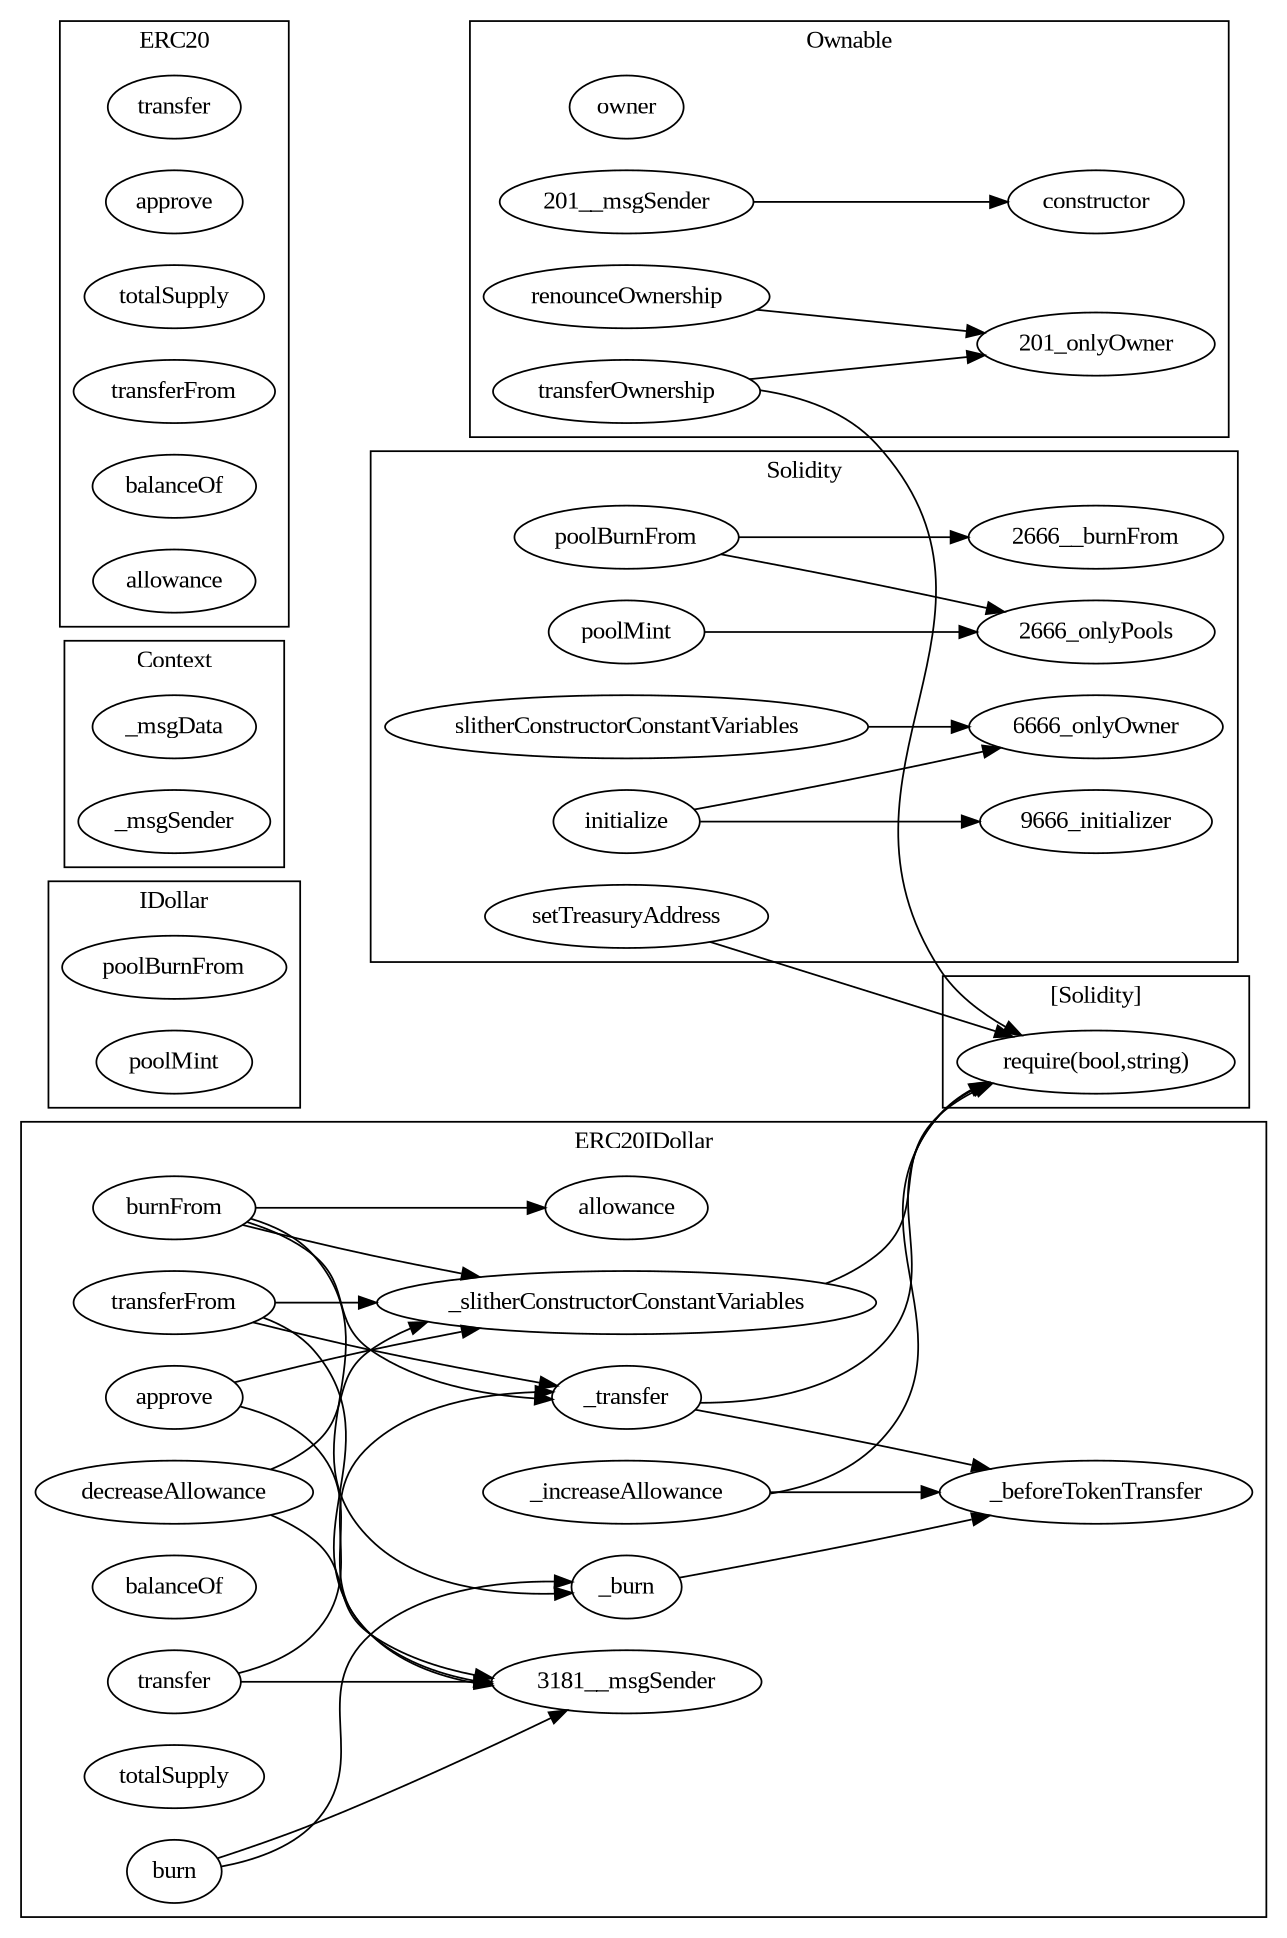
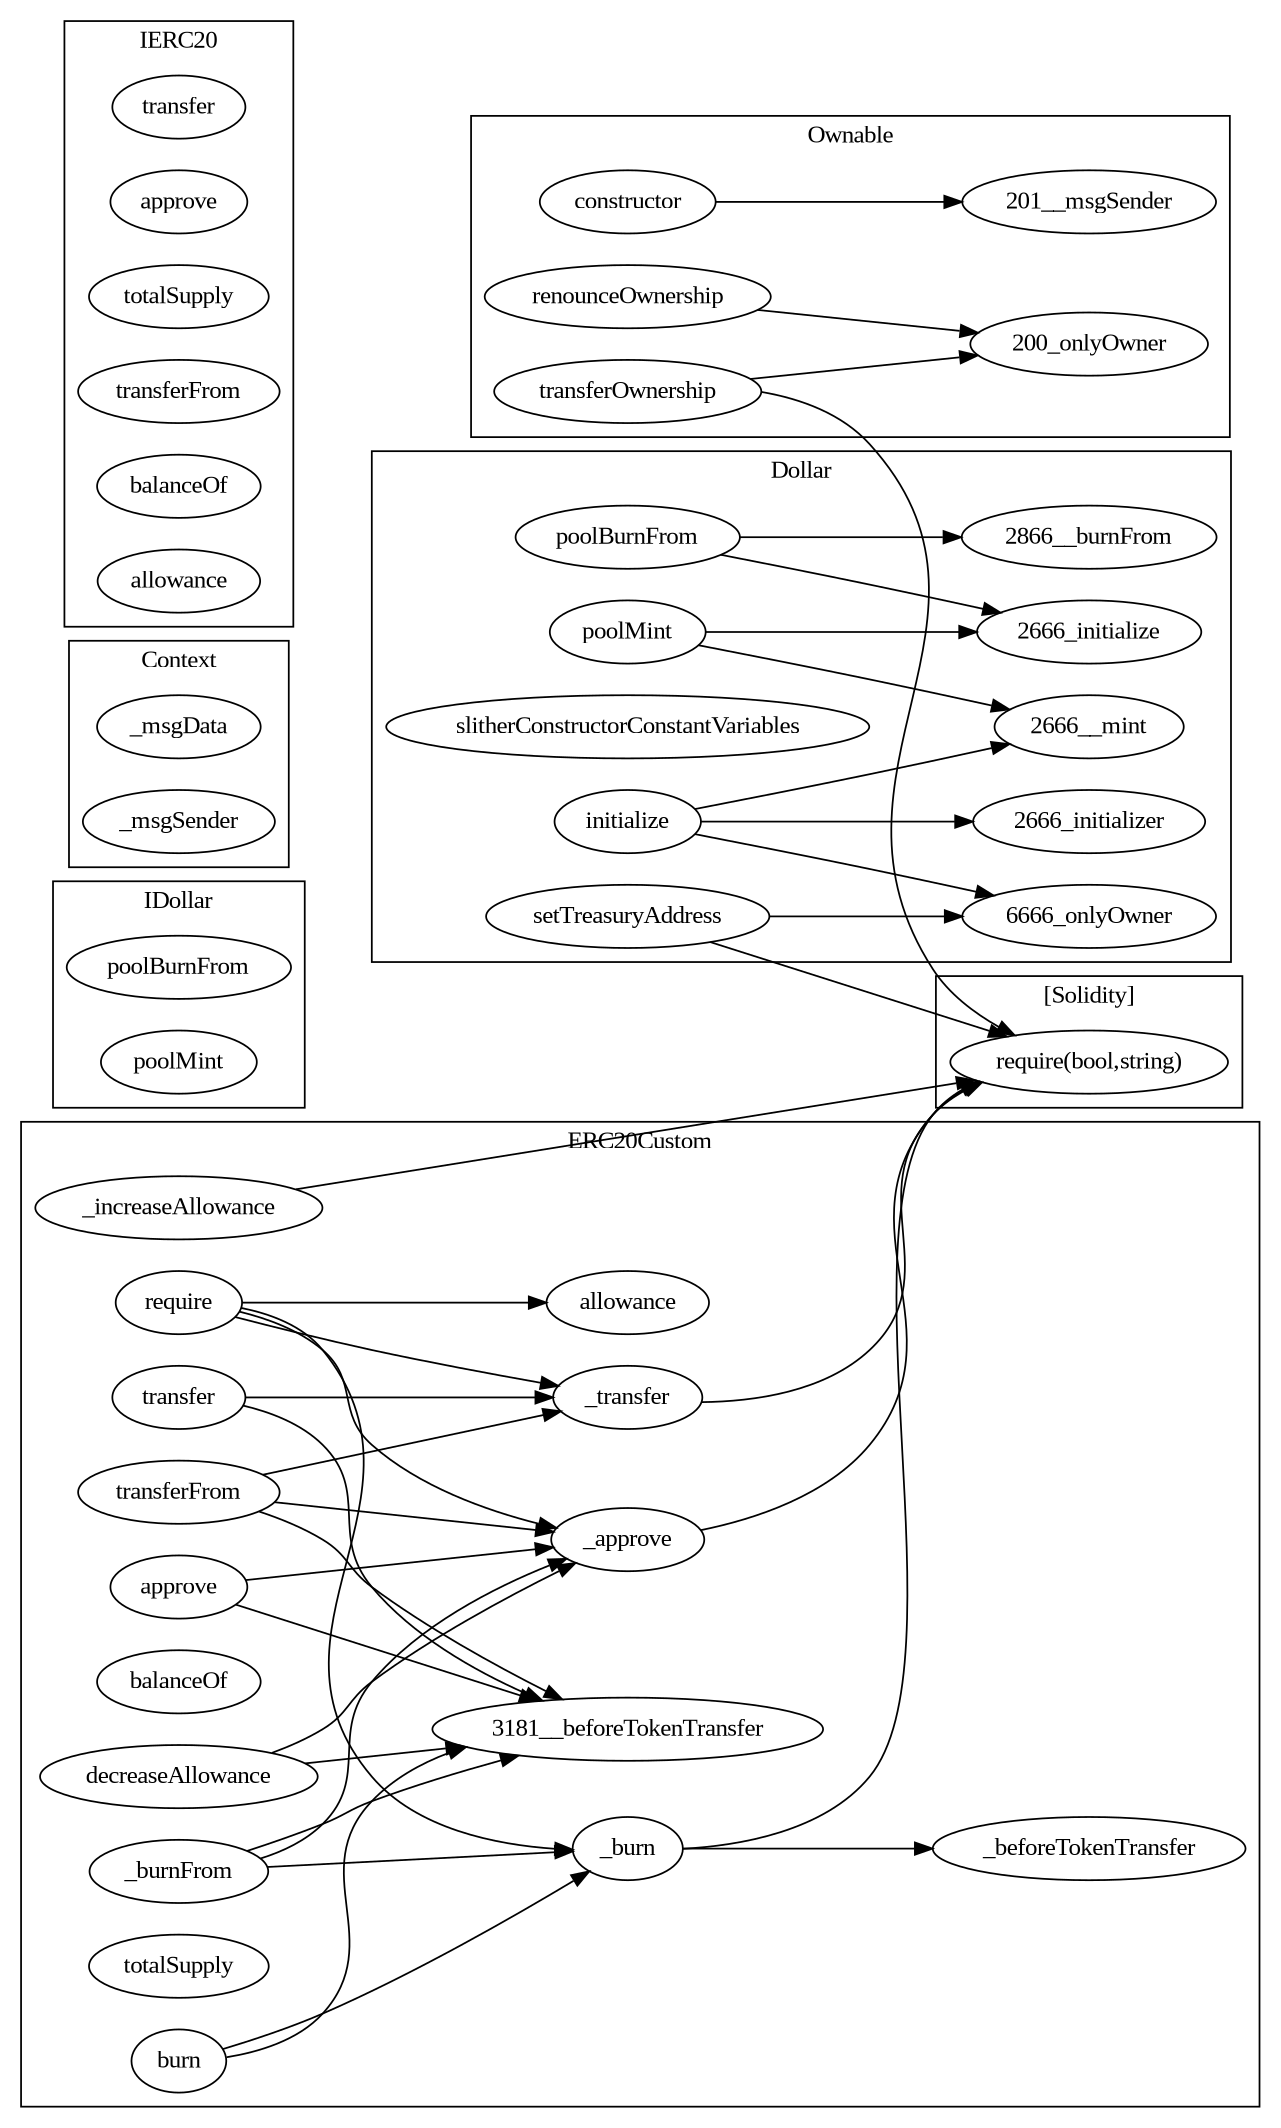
(174, 41) -> (179, 41)
(627, 107) -> none
(872, 202) -> (830, 202)
(1096, 344) -> (1089, 344)
(804, 471) -> (801, 471)
(1096, 537) -> (1089, 537)
(1096, 632) -> (1089, 632)
(902, 727) -> (857, 916)
none -> (1089, 727)
(1096, 822) -> (1089, 822)
(644, 1142) -> (640, 1142)
(174, 1208) -> (179, 1303)
(627, 1303) -> (628, 1540)
(834, 1436) -> none
(846, 1492) -> none
none -> (906, 1529)
(627, 1682) -> (628, 1729)
none -> (179, 1871)
